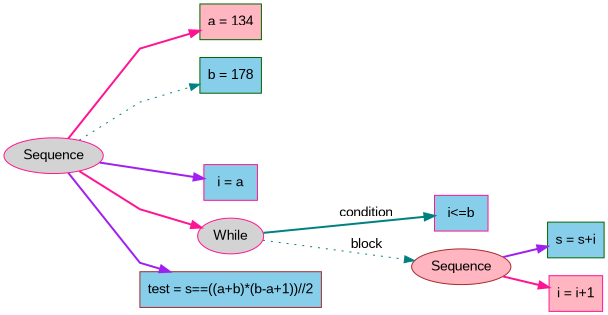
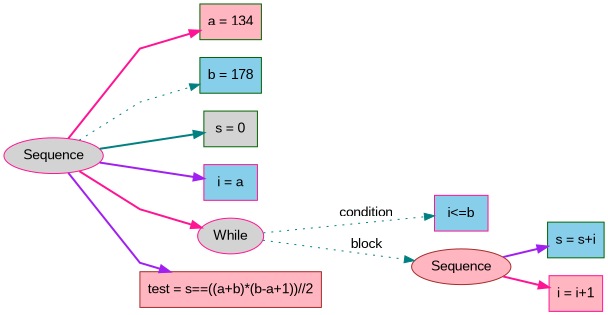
none -> (231, 129)
(344, 225) -> (344, 225)
(231, 290) -> (231, 290)
